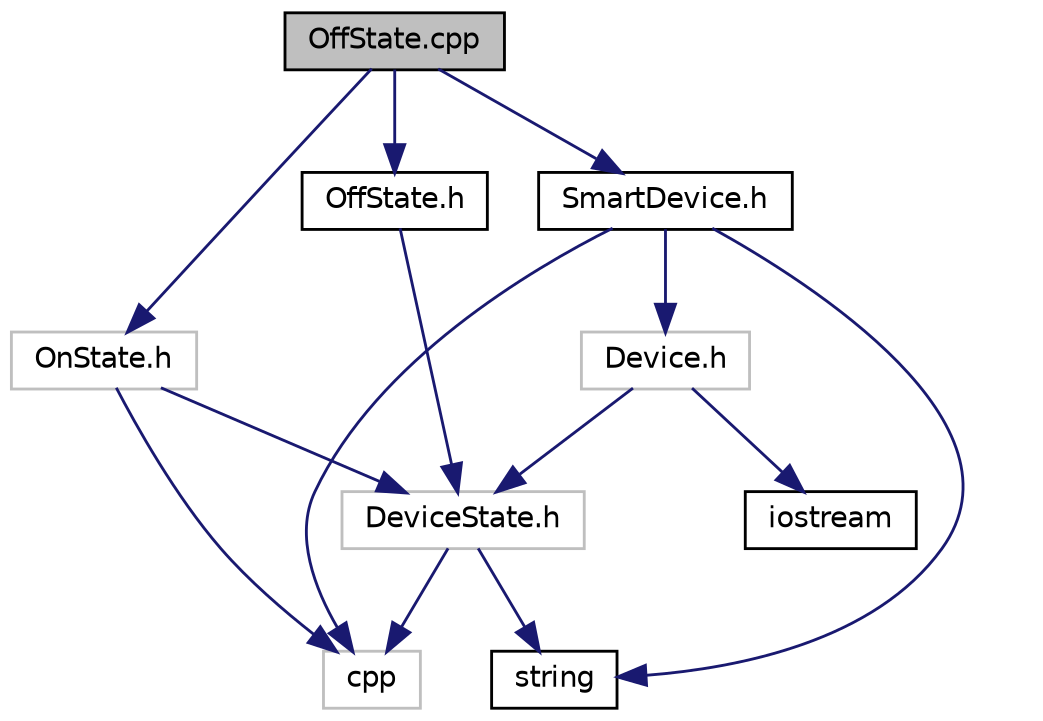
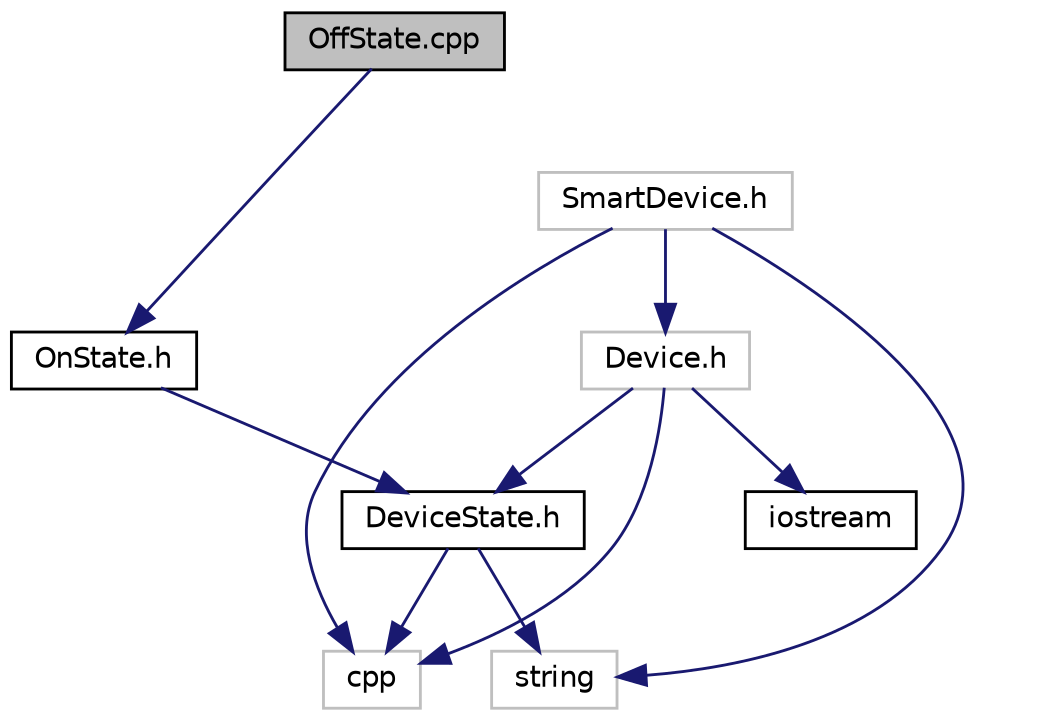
(517, 114) -> none
(395, 201) -> none
(665, 201) -> (665, 201)
(104, 361) -> (104, 361)
(463, 520) -> (463, 520)
(200, 523) -> (603, 558)
(554, 680) -> (554, 680)
